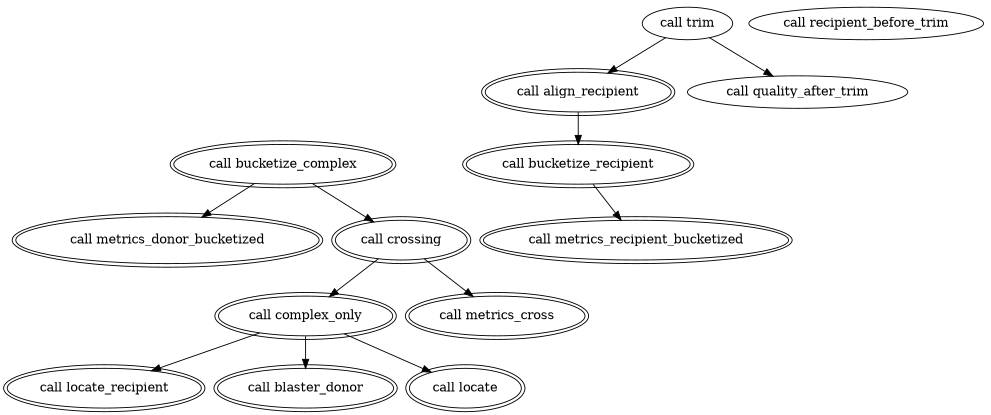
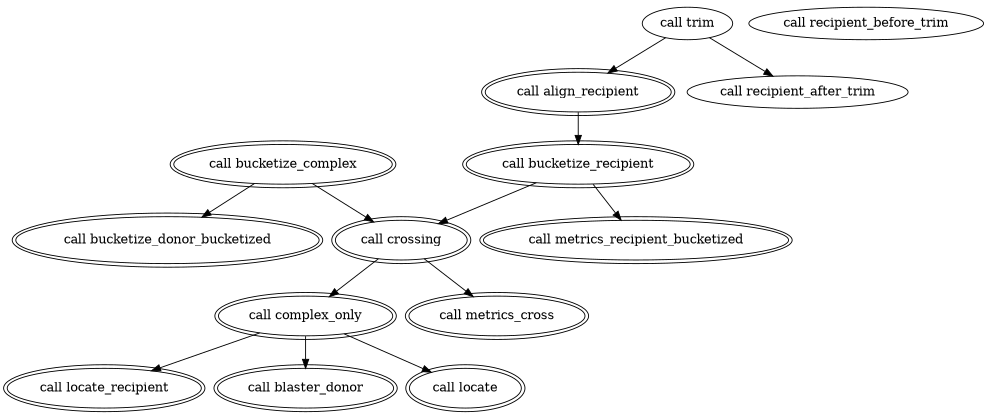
(798, 92) -> (798, 92)
none -> (492, 201)
(167, 240) -> (167, 240)
